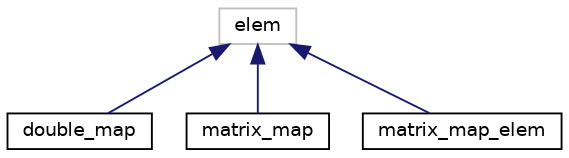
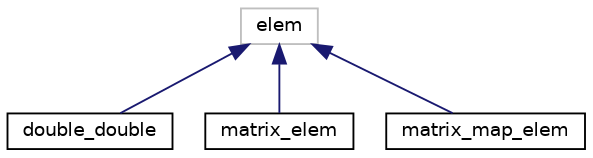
(80, 131) -> (90, 131)
(258, 131) -> (279, 131)
